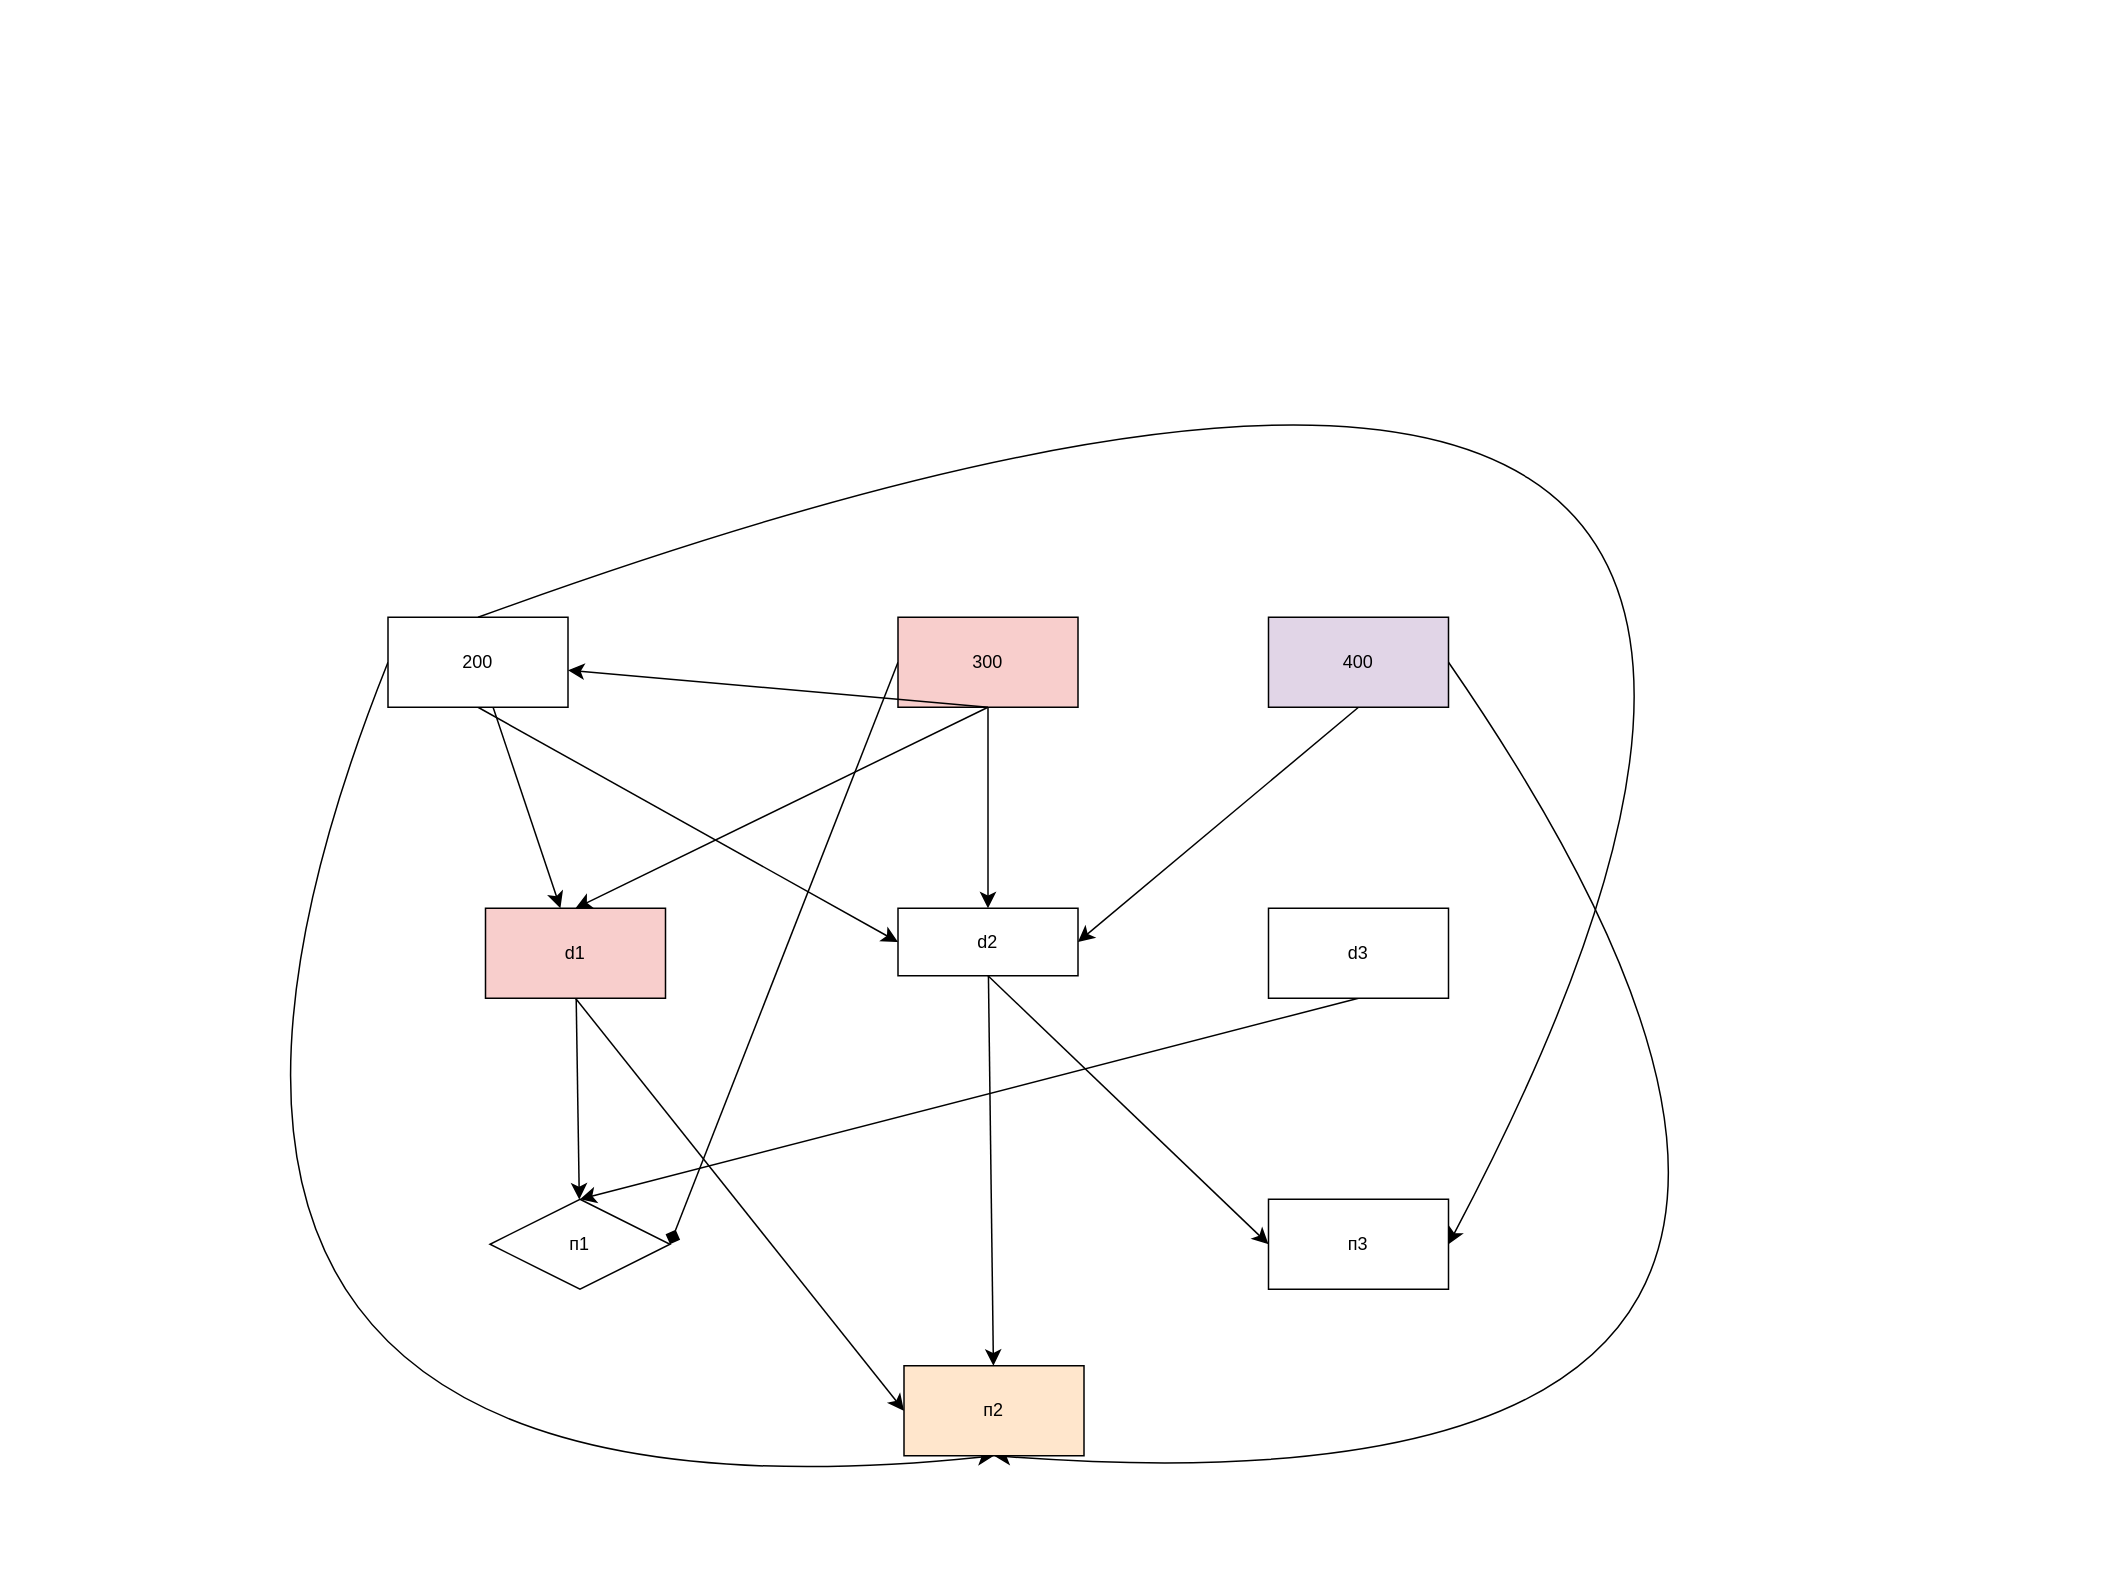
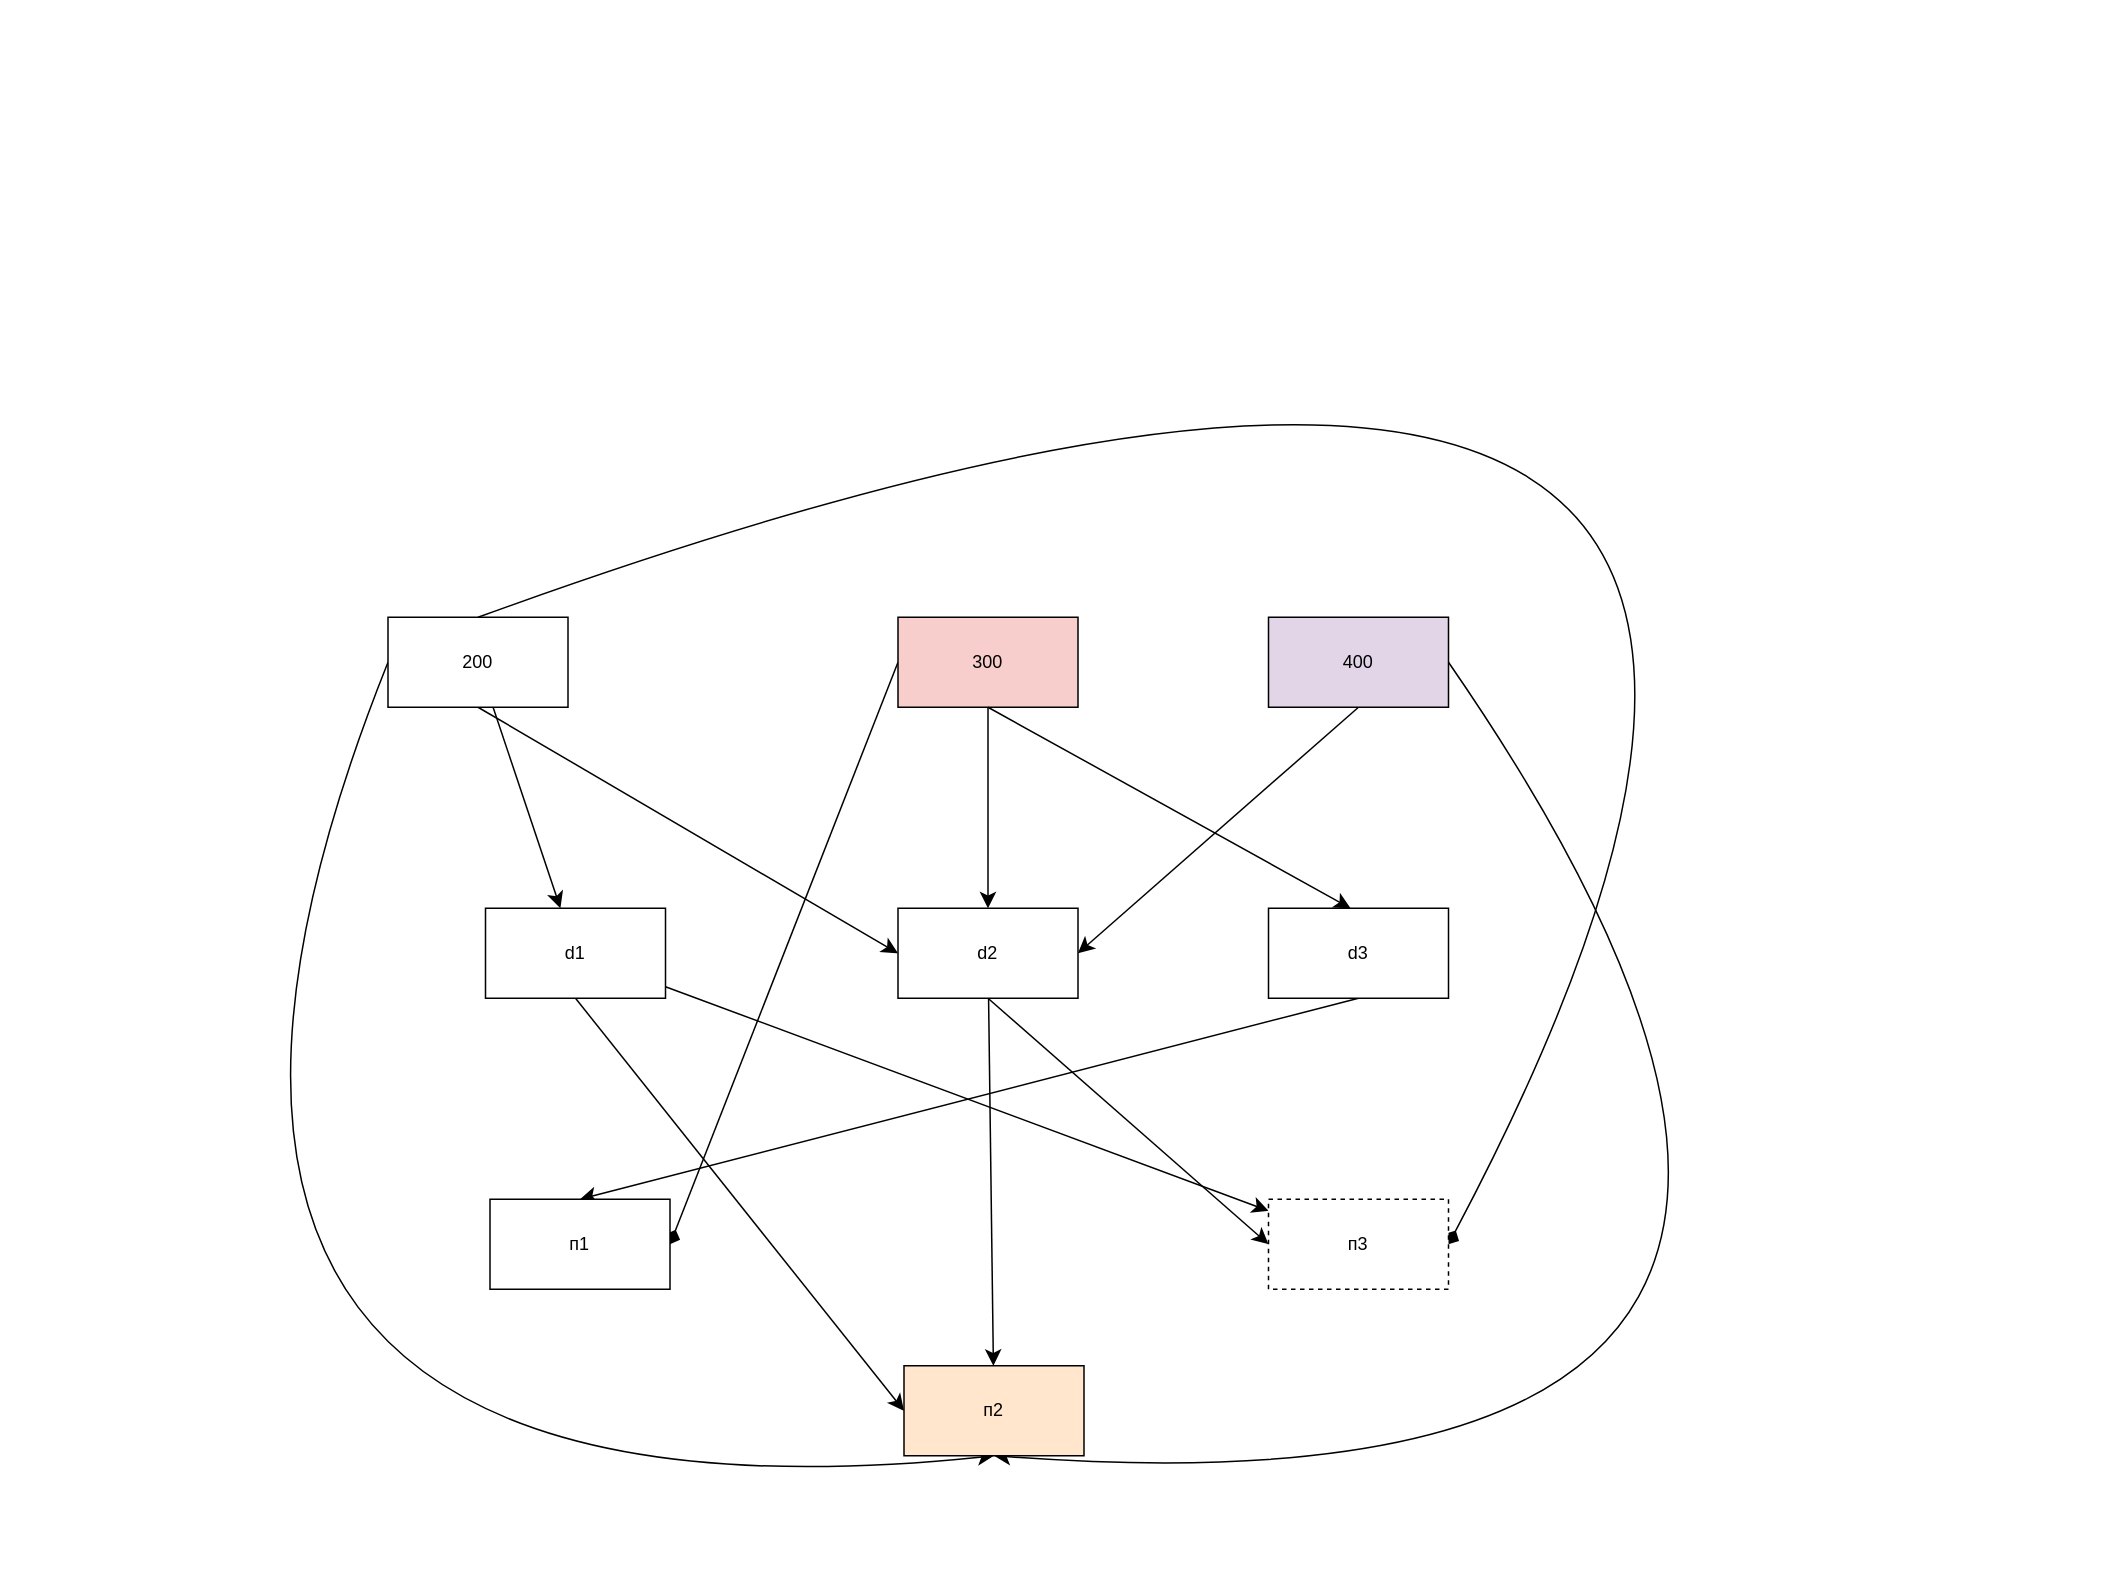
(781, 689) -> (1098, 768)
(785, 806) -> none
(988, 942) -> (988, 953)
(575, 953) -> (575, 953)
(577, 1096) -> (931, 1085)
(1455, 1231) -> (1455, 1230)
(580, 1244) -> (580, 1244)
(1358, 1244) -> (1358, 1244)
